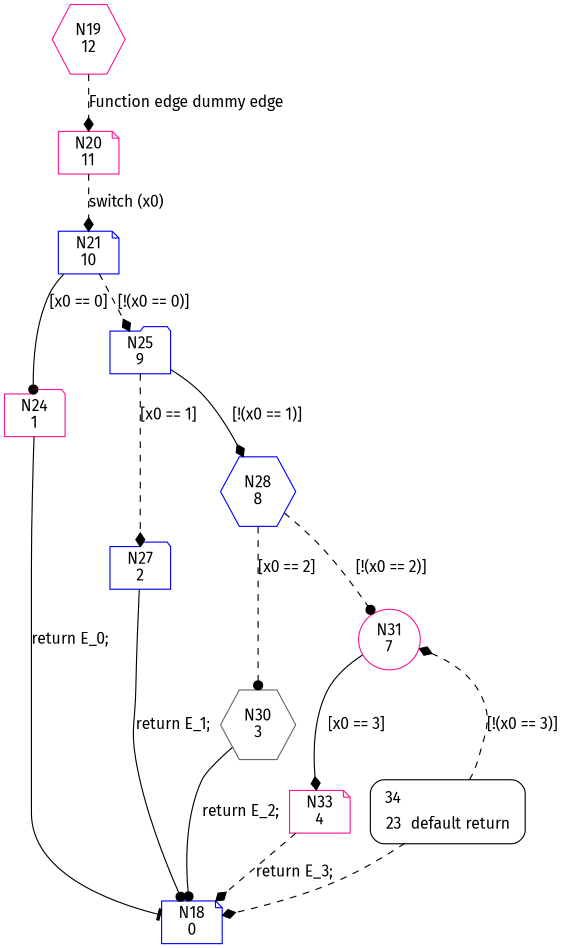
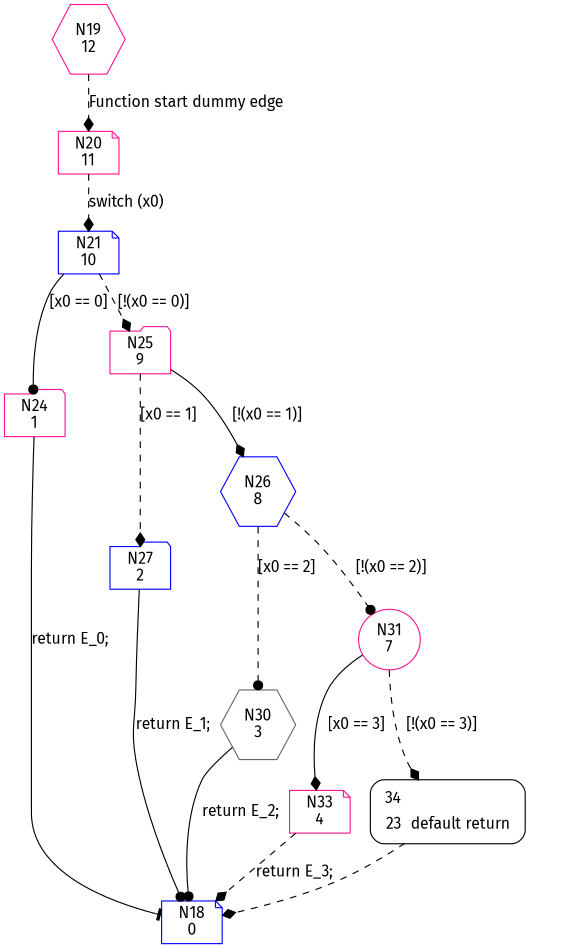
(186, 103) -> (186, 103)
(140, 352) -> (140, 352)
(258, 492) -> (258, 492)
(485, 706) -> (395, 721)
